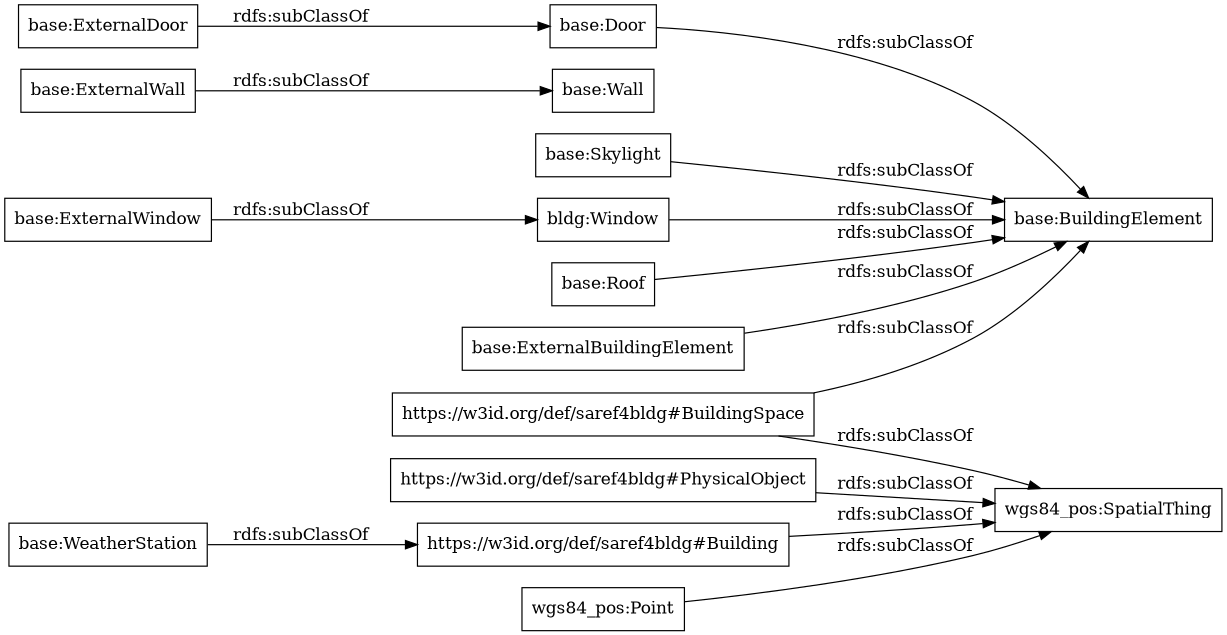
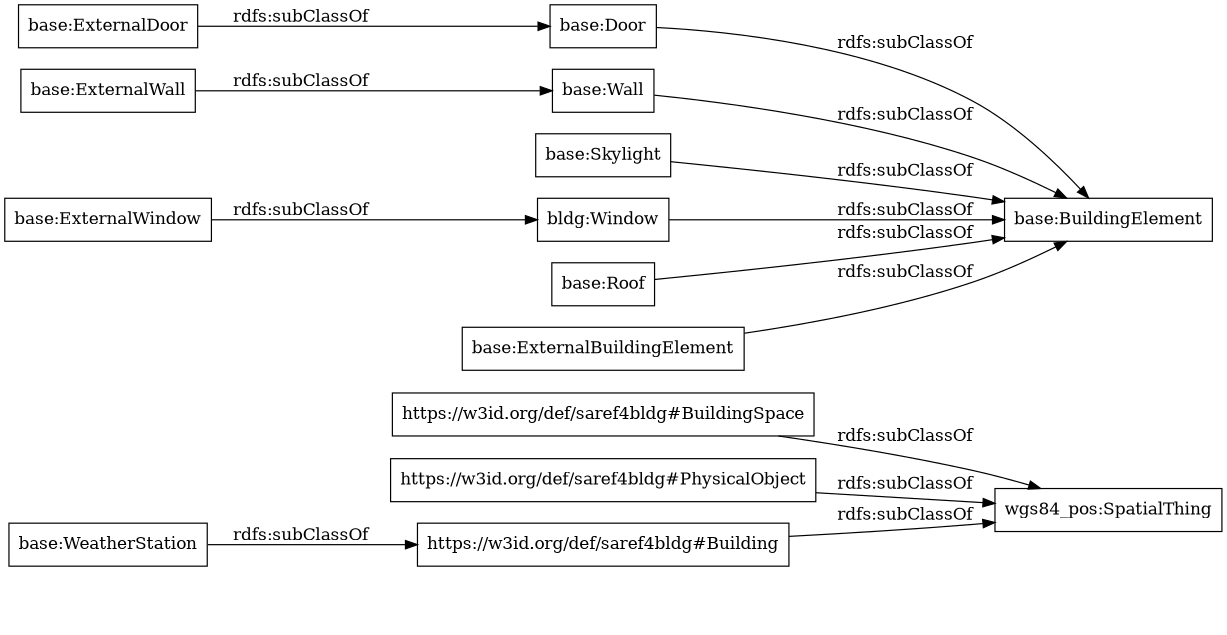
(960, 345) -> (859, 127)
(603, 609) -> none
